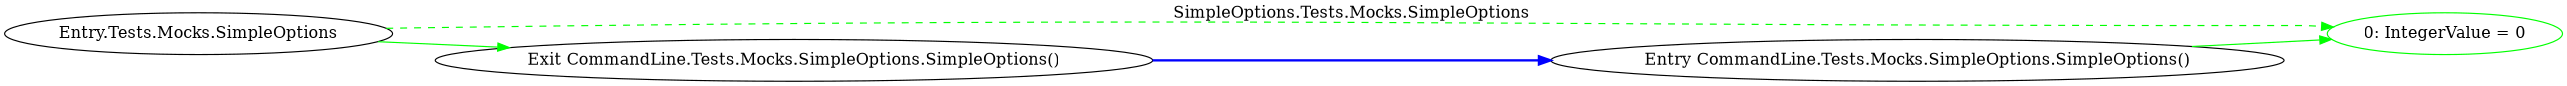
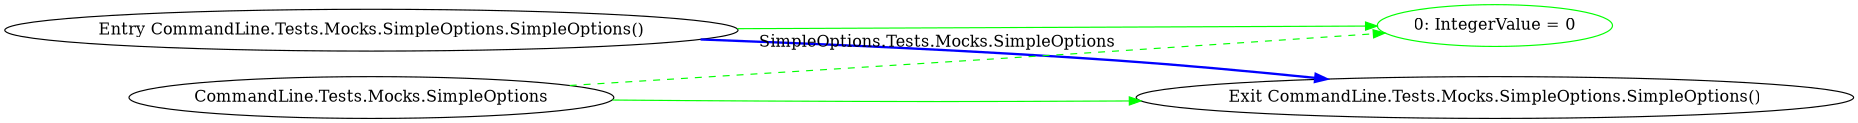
(199, 34) -> (371, 98)
(1346, 60) -> (977, 52)
